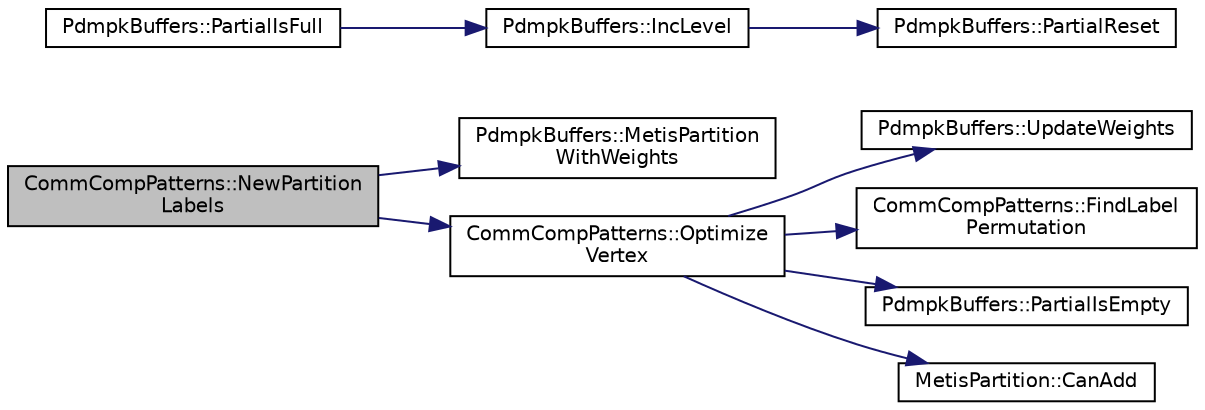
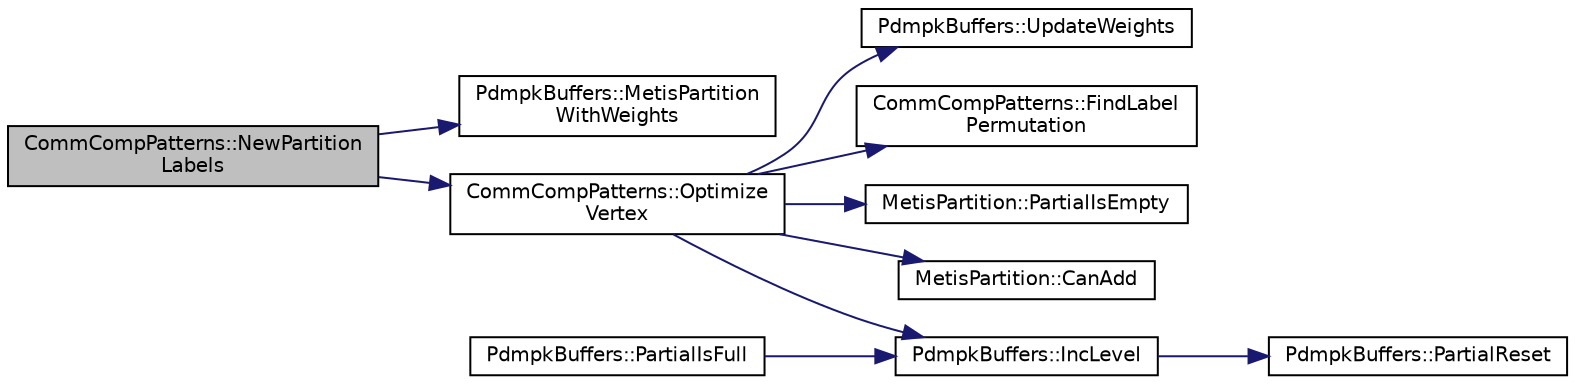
none -> (786, 290)
(1027, 306) -> (1027, 204)
